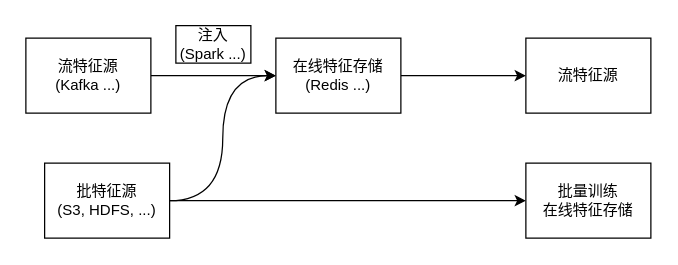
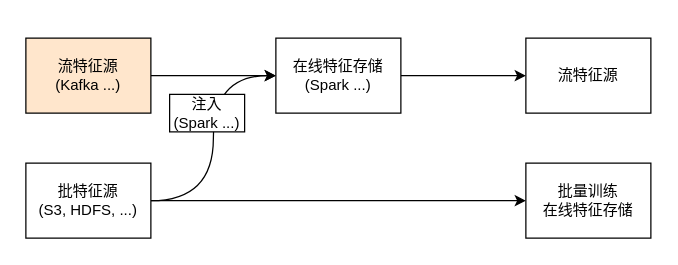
(213, 44) -> (207, 113)
(88, 76) -> (88, 76)
(338, 76) -> (338, 76)
(107, 201) -> (88, 201)
